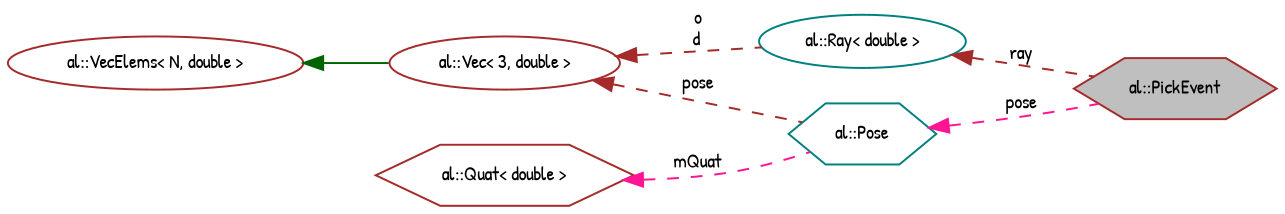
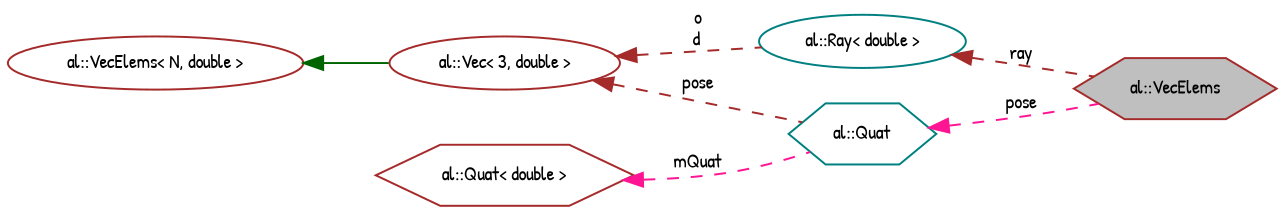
(1175, 89) -> (1175, 89)
(862, 134) -> (862, 134)
